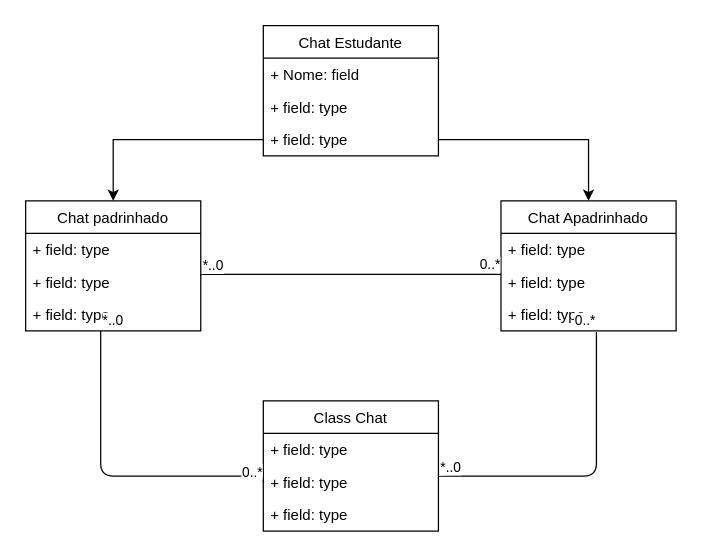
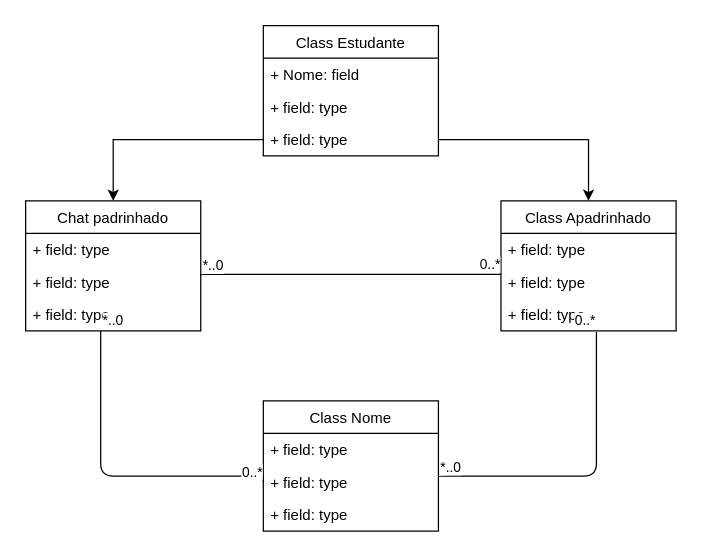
(350, 43) -> (350, 43)
(588, 218) -> (588, 218)
(350, 418) -> (350, 418)
